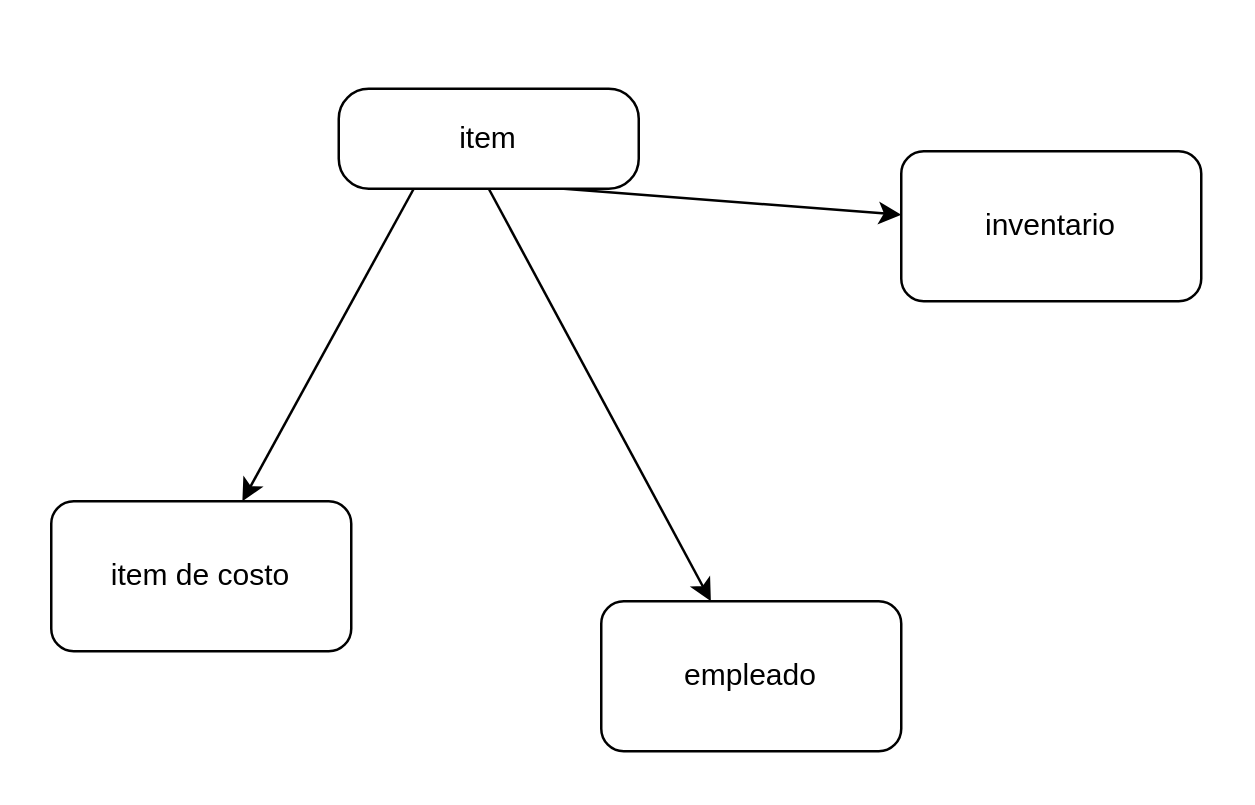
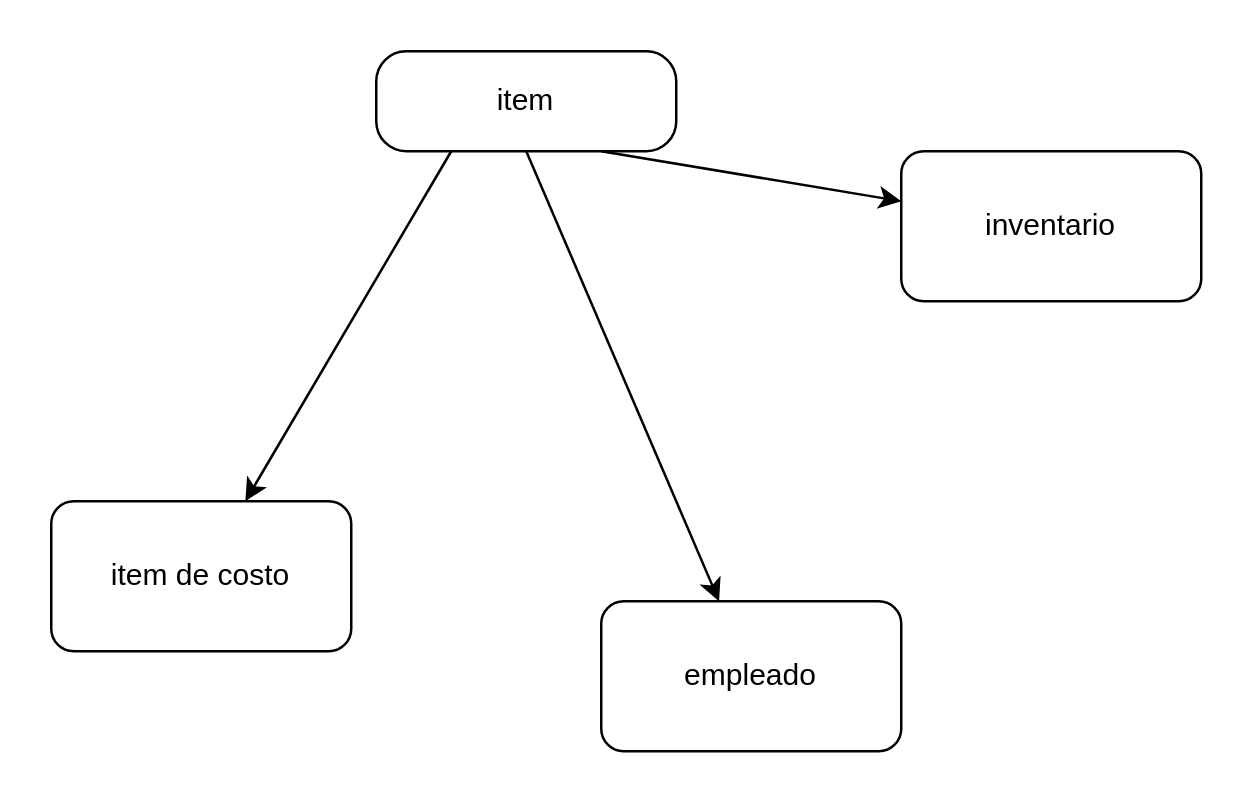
(489, 139) -> (526, 101)
